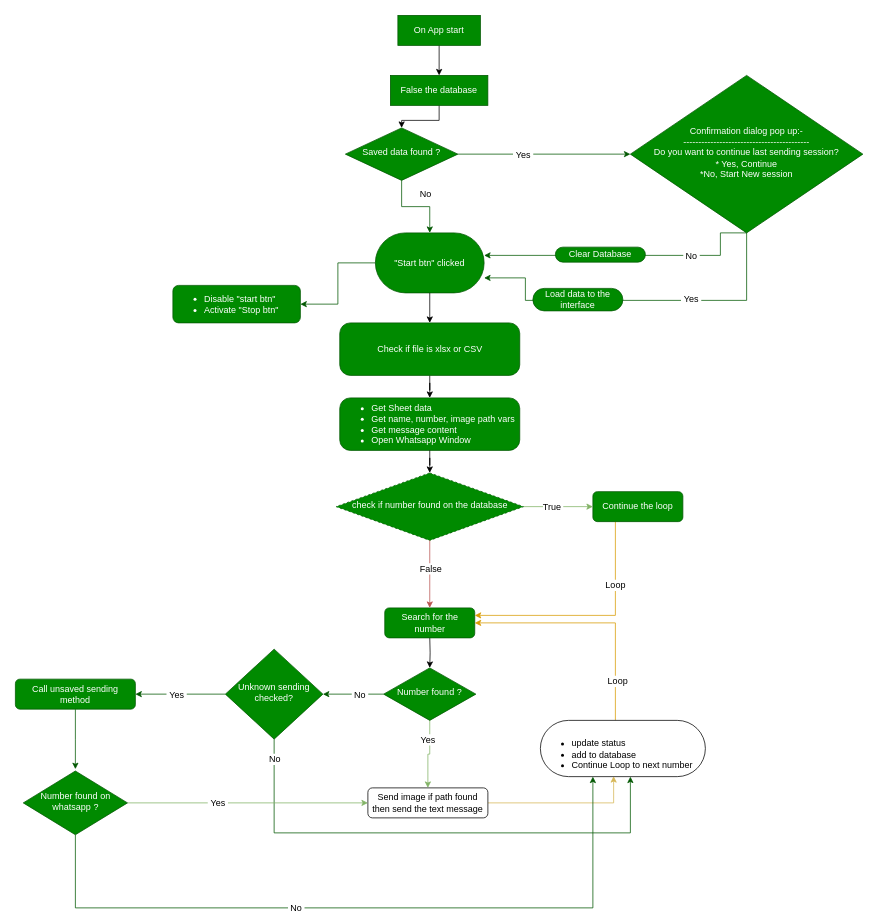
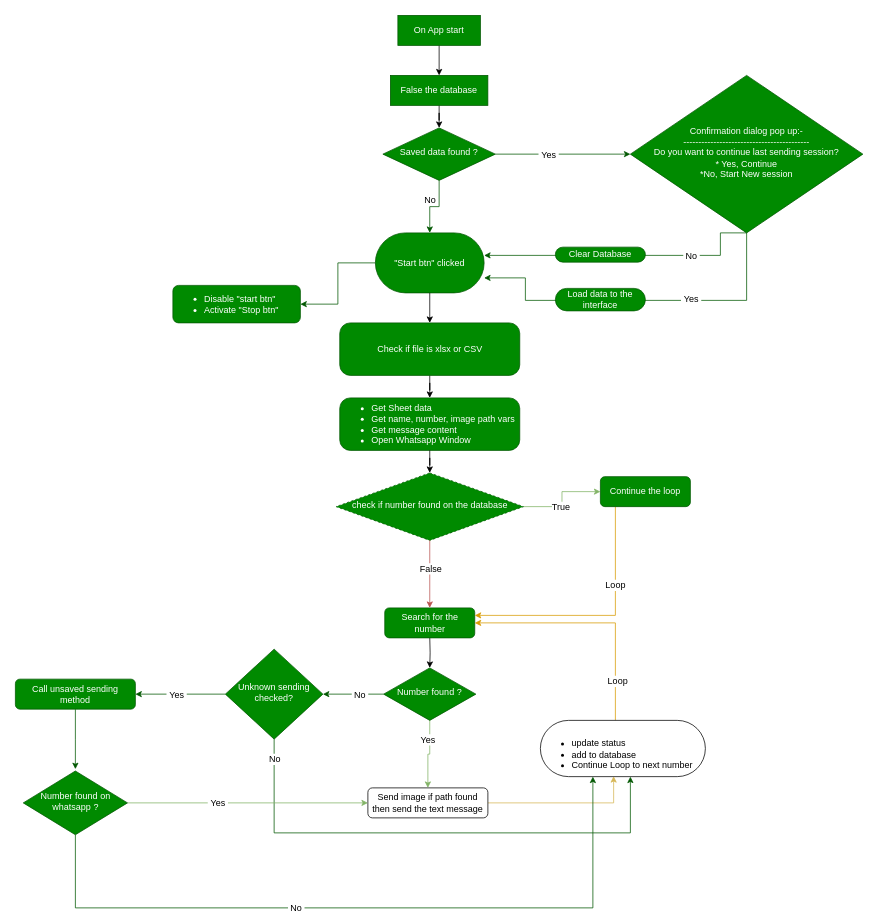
(402, 154) -> (439, 154)
(578, 300) -> (600, 300)
(638, 507) -> (645, 492)
